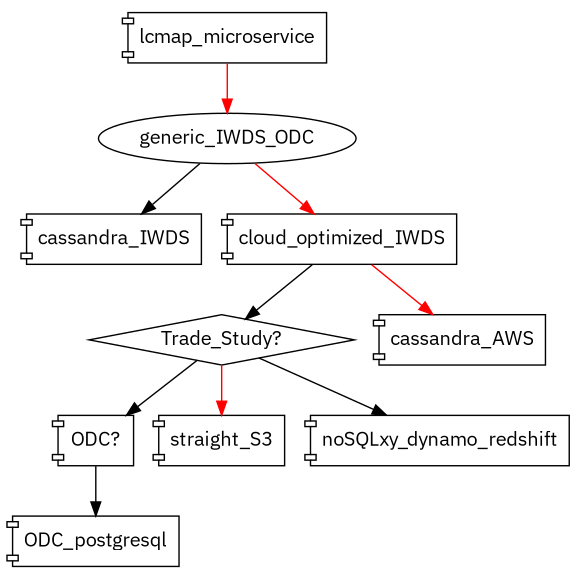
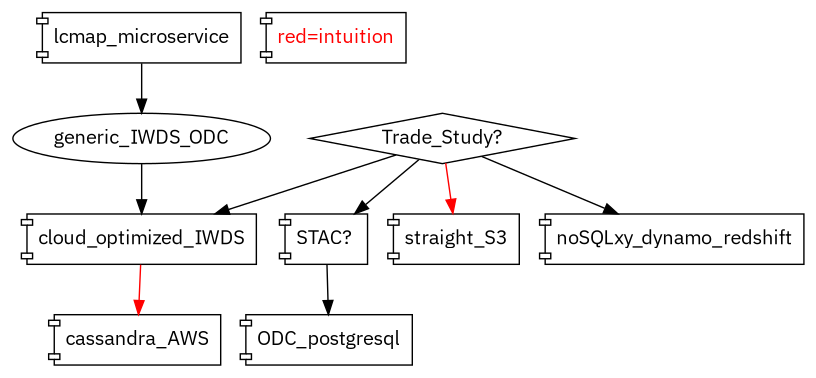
none -> (336, 38)
(227, 81) -> (142, 81)
(279, 184) -> (142, 182)
(114, 239) -> none
(284, 287) -> (312, 182)
(96, 441) -> (326, 239)
